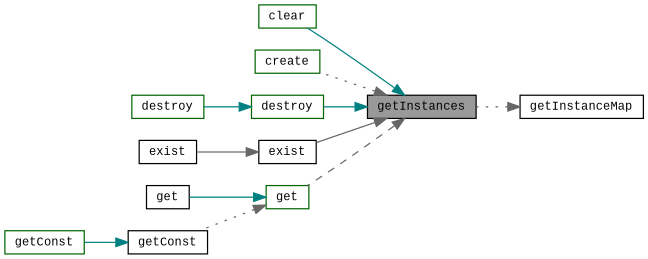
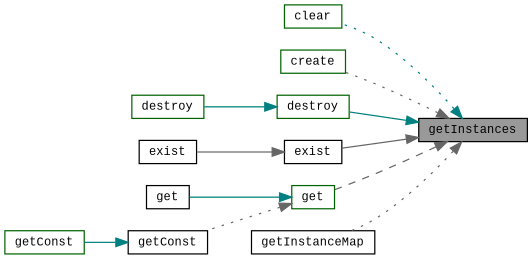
(351, 57) -> (403, 59)
(492, 107) -> (406, 196)
